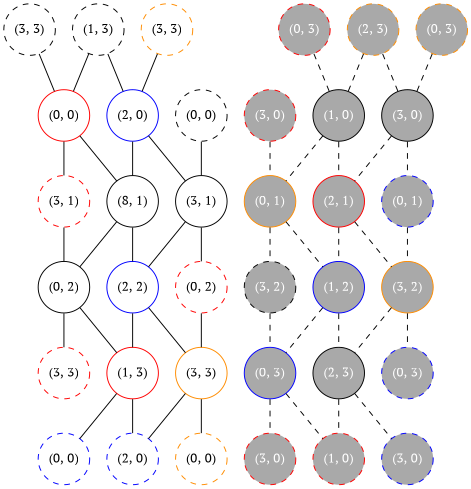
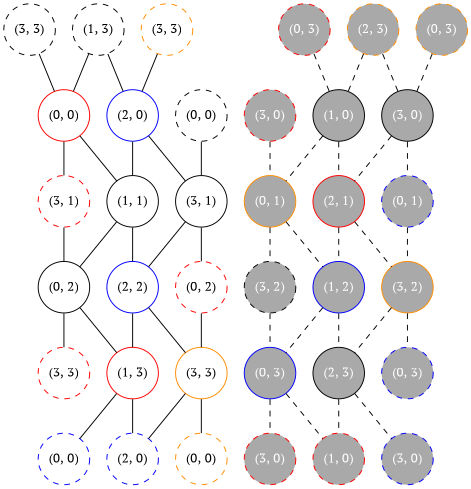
(133, 201) -> (133, 201)
